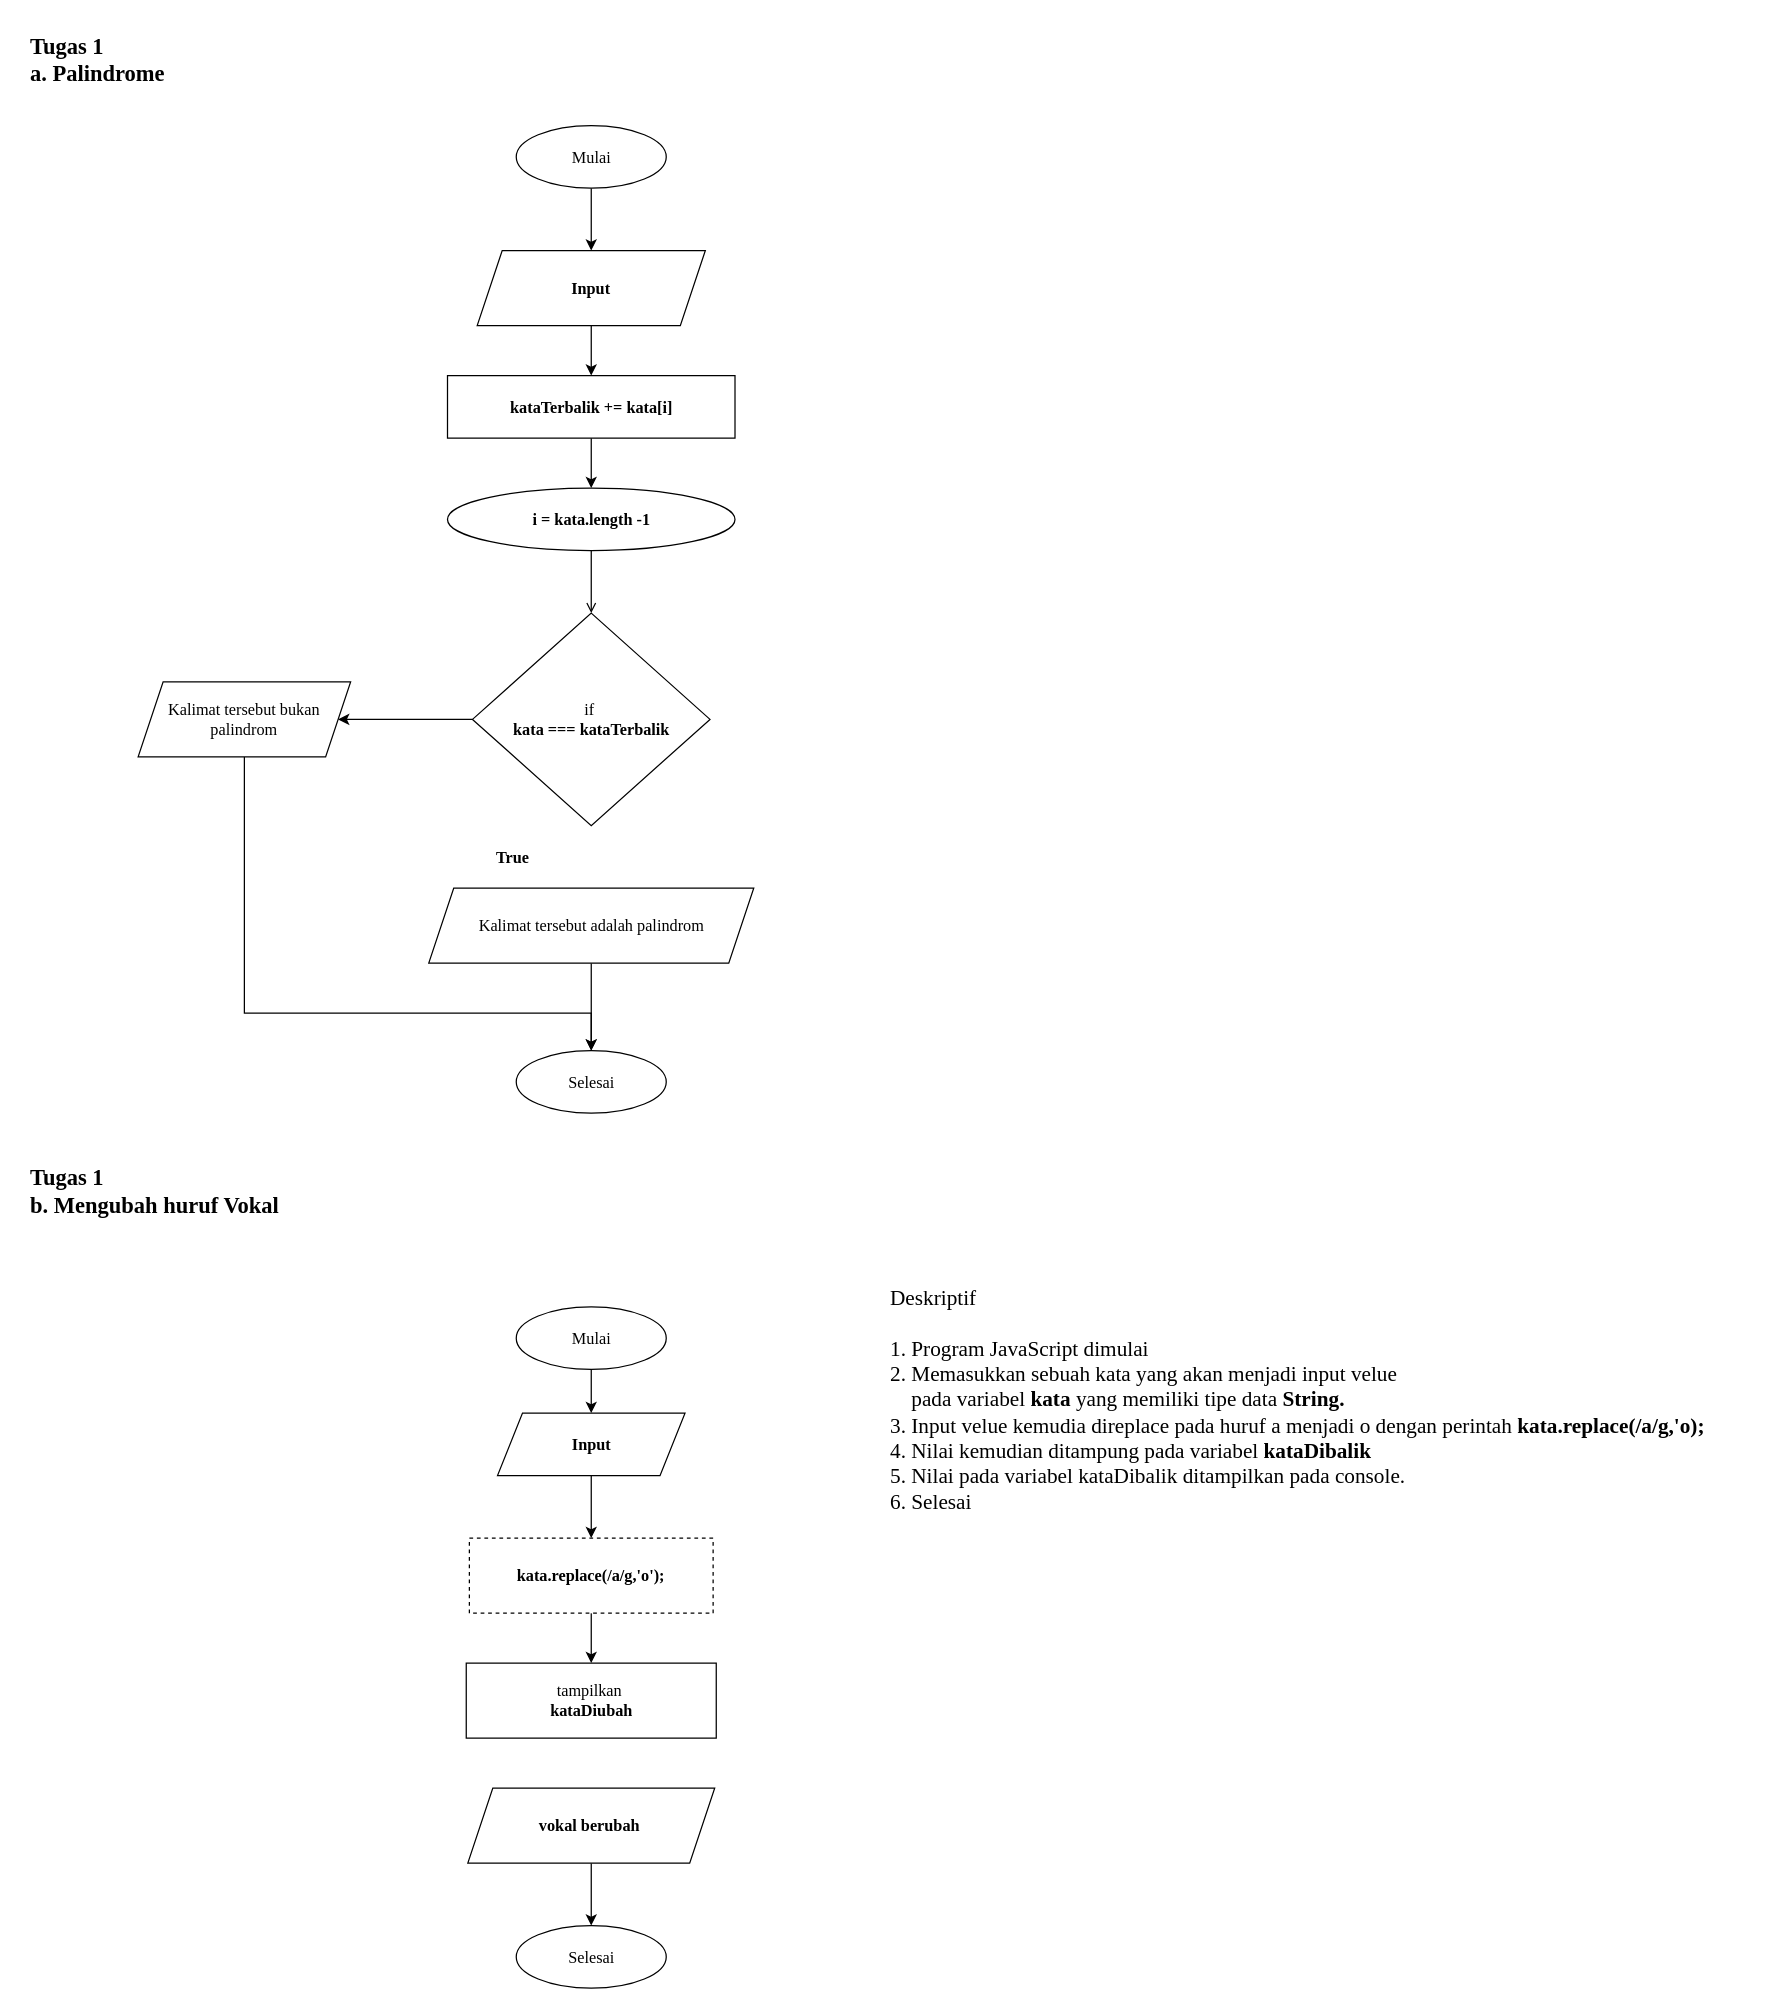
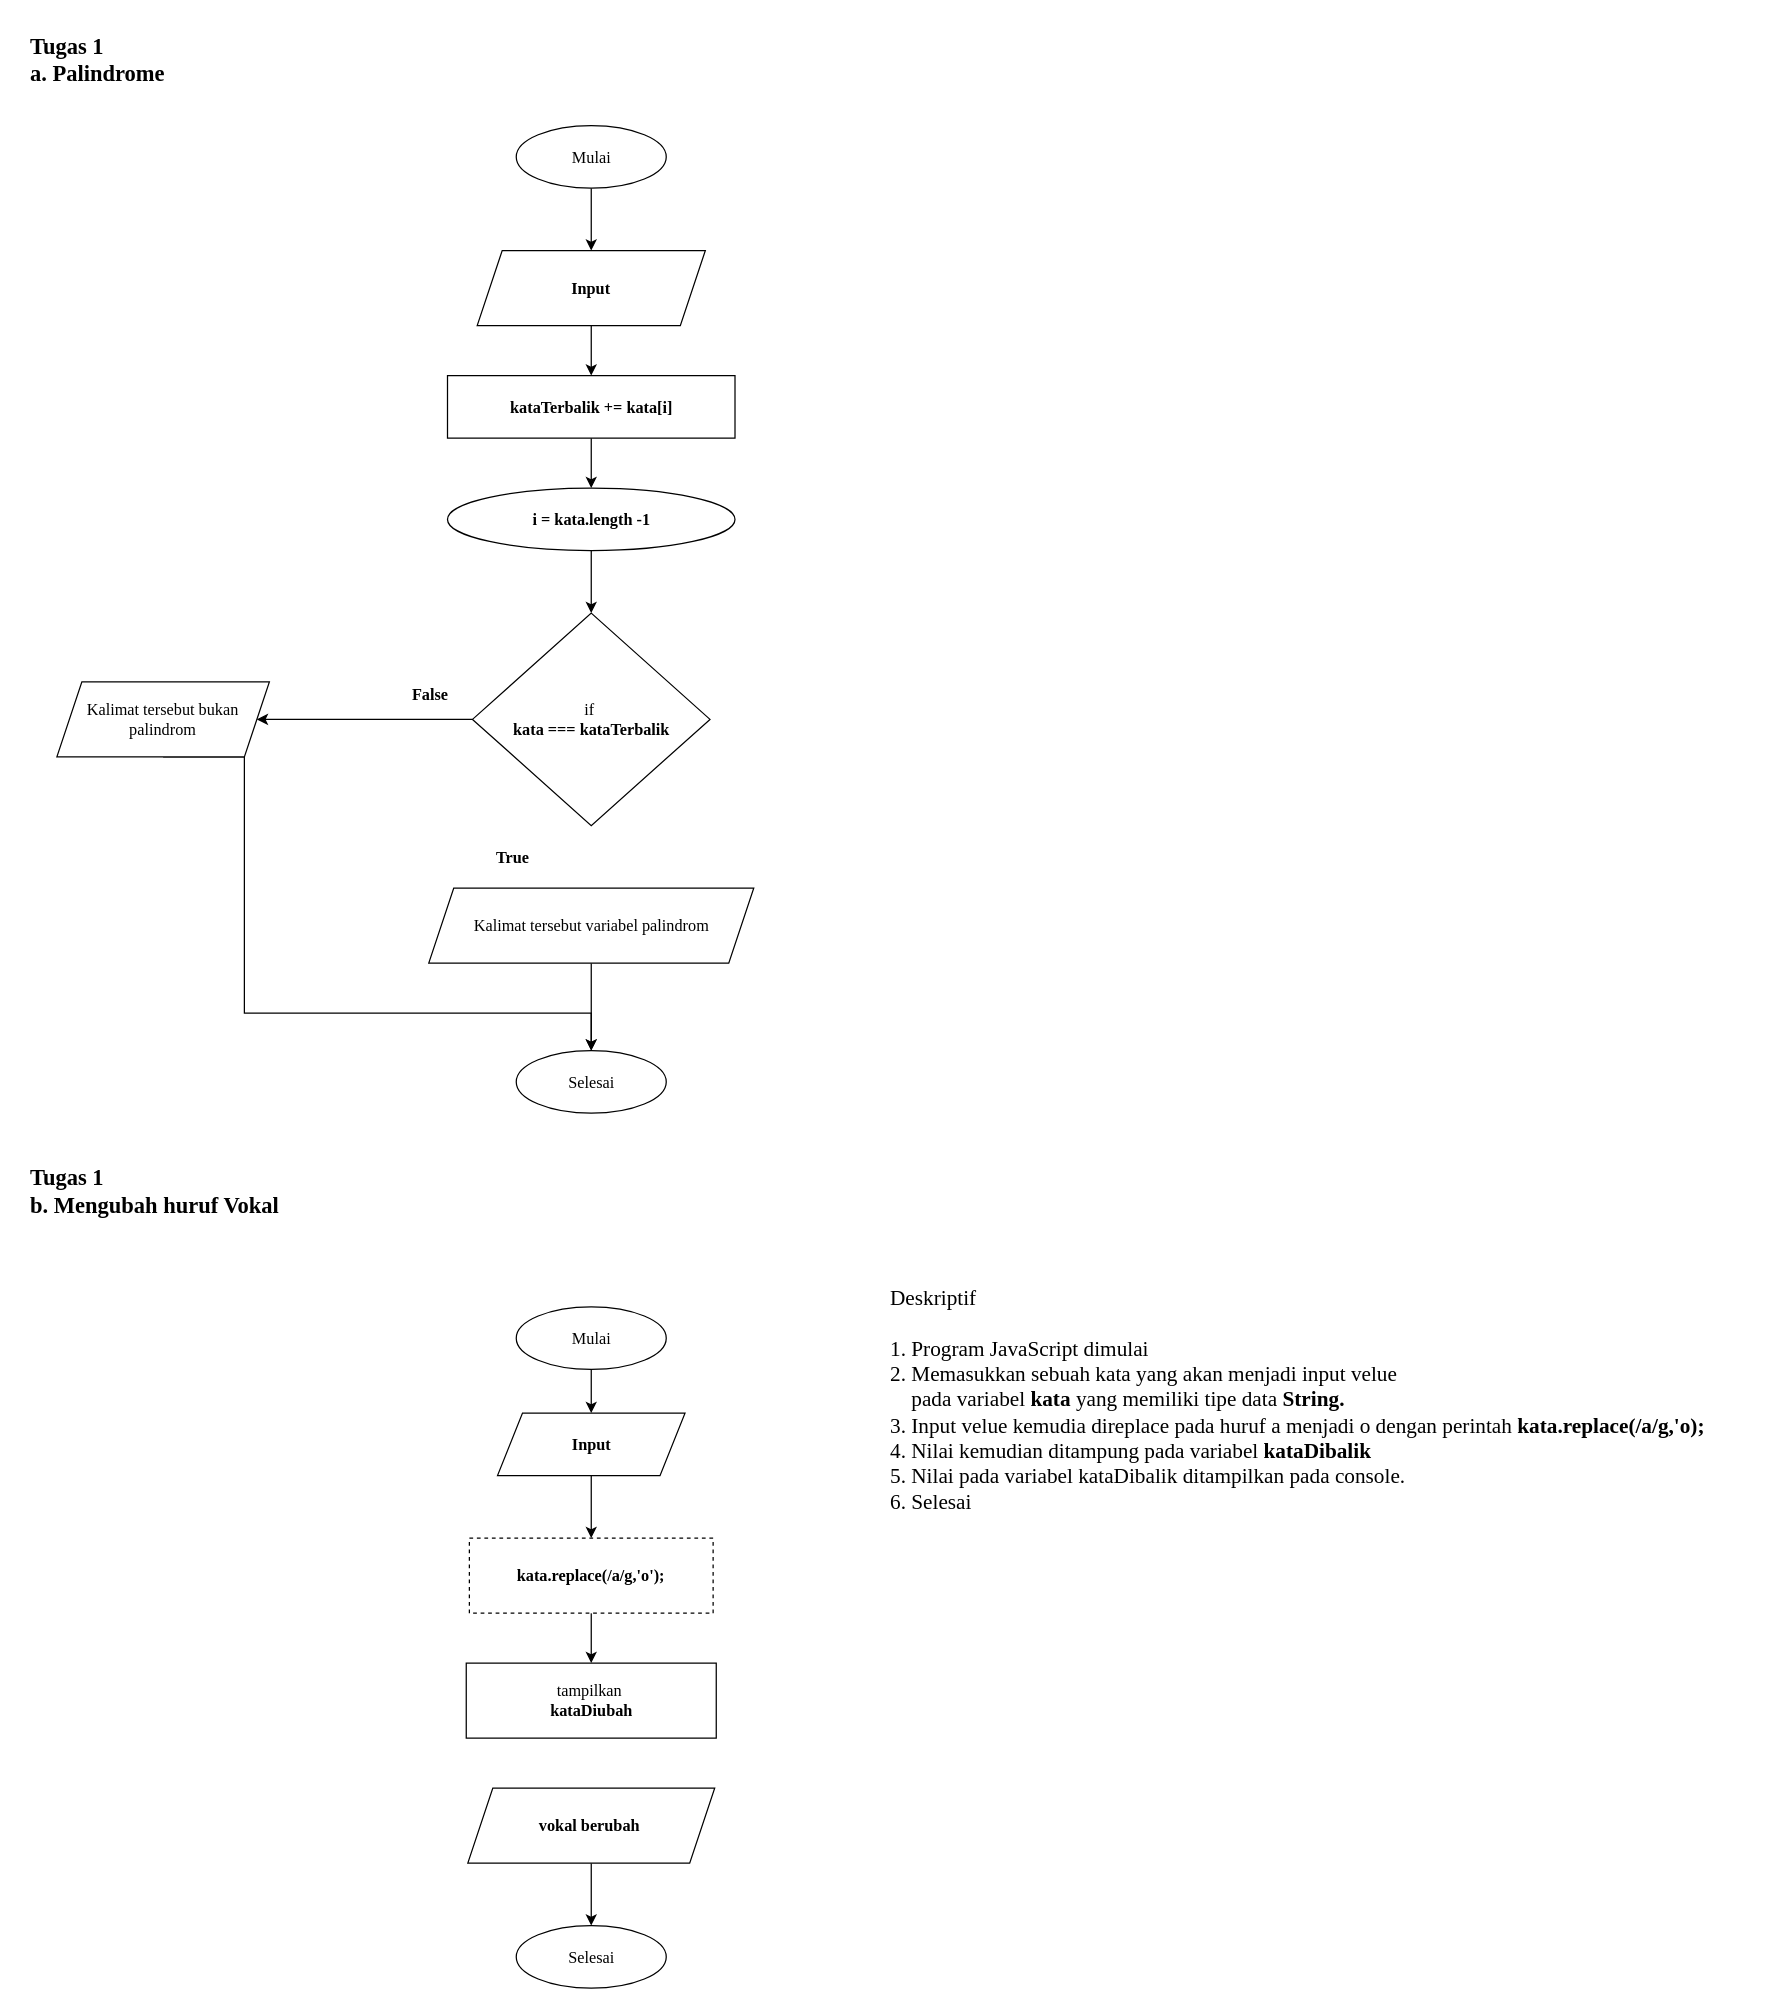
(591, 605) -> (591, 603)
none -> (430, 694)
(244, 719) -> (163, 719)
(592, 926) -> (592, 926)
